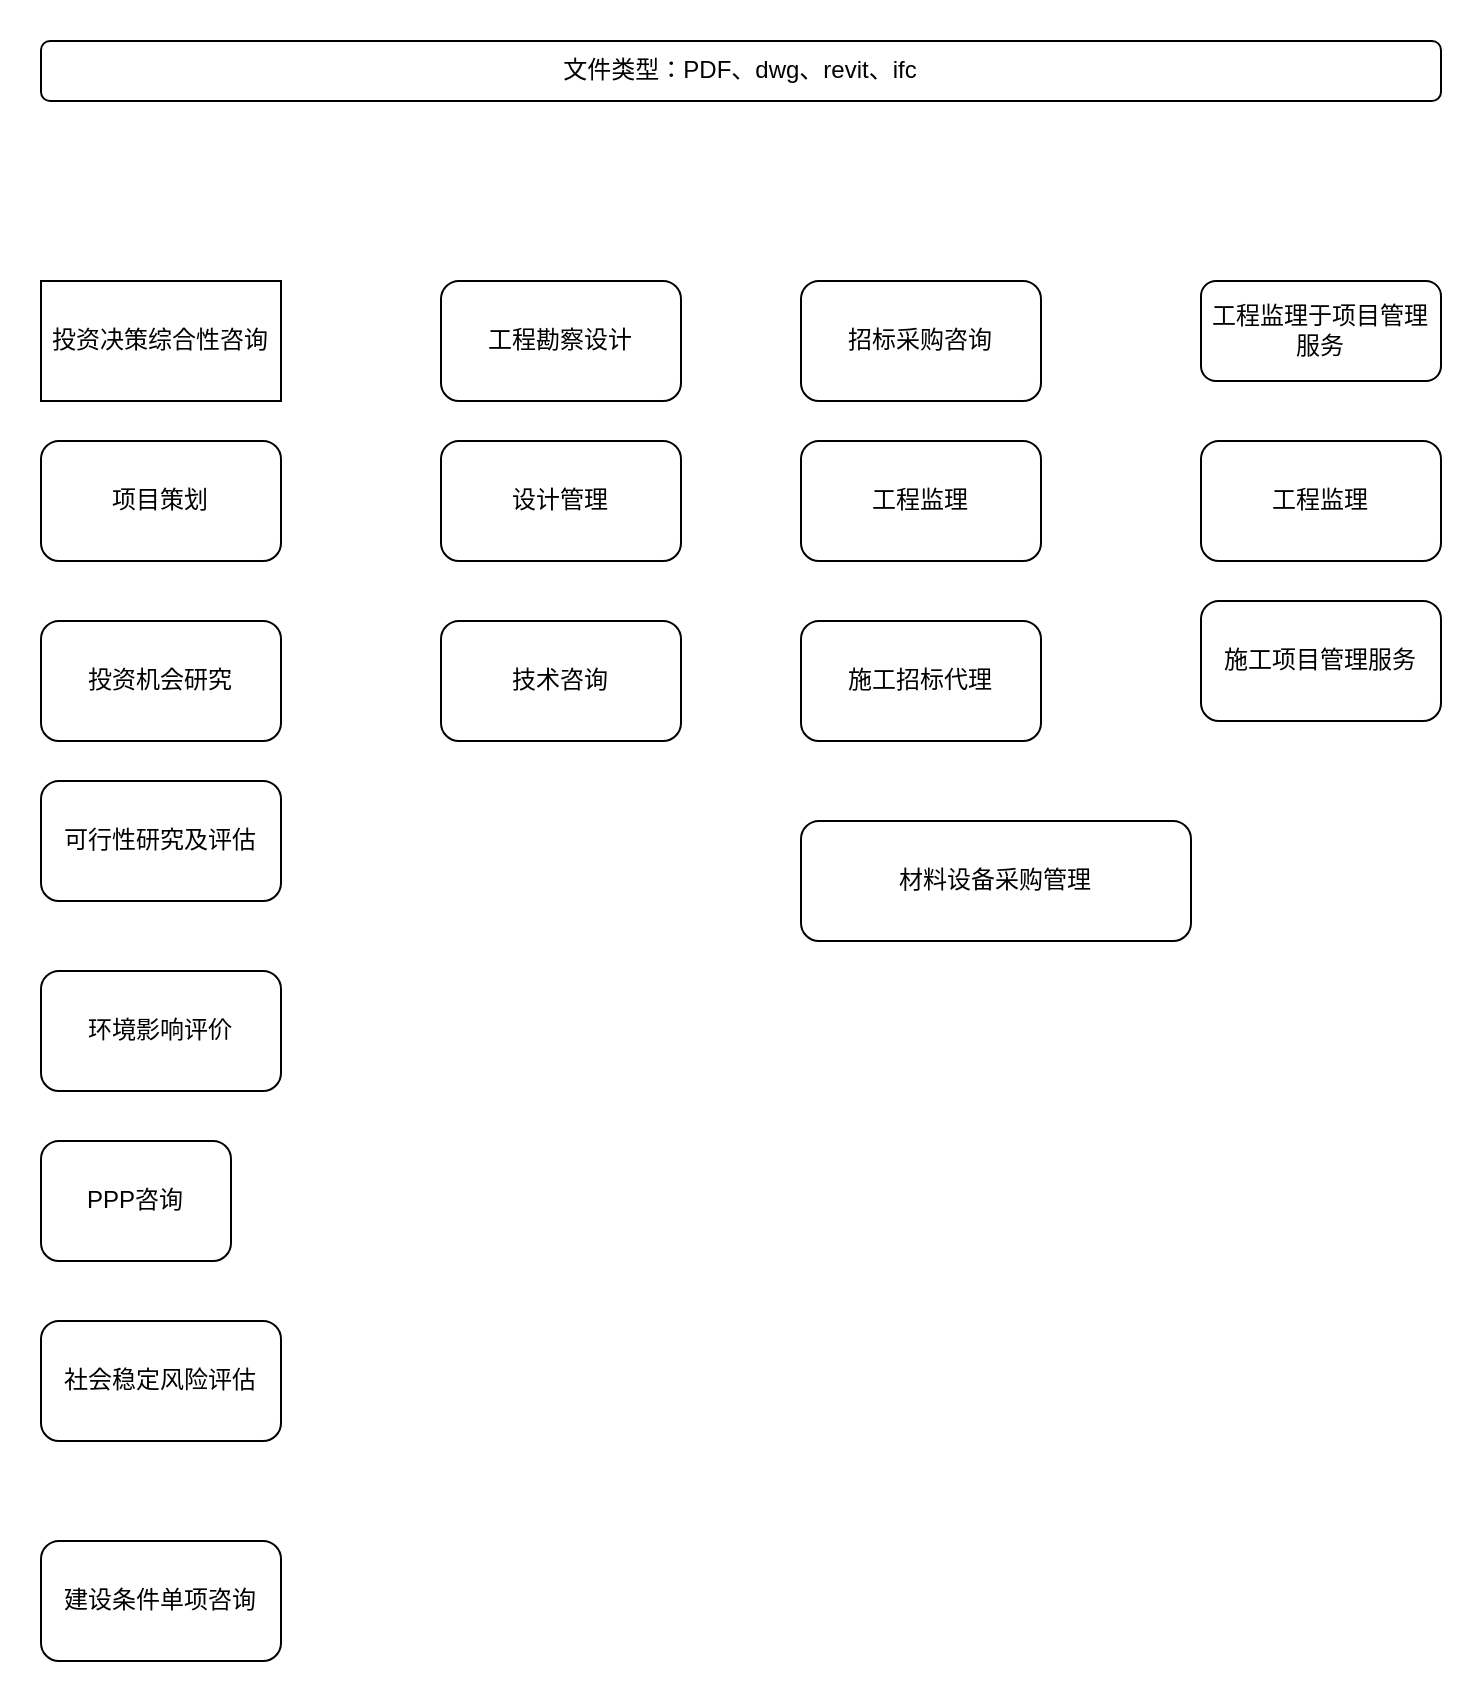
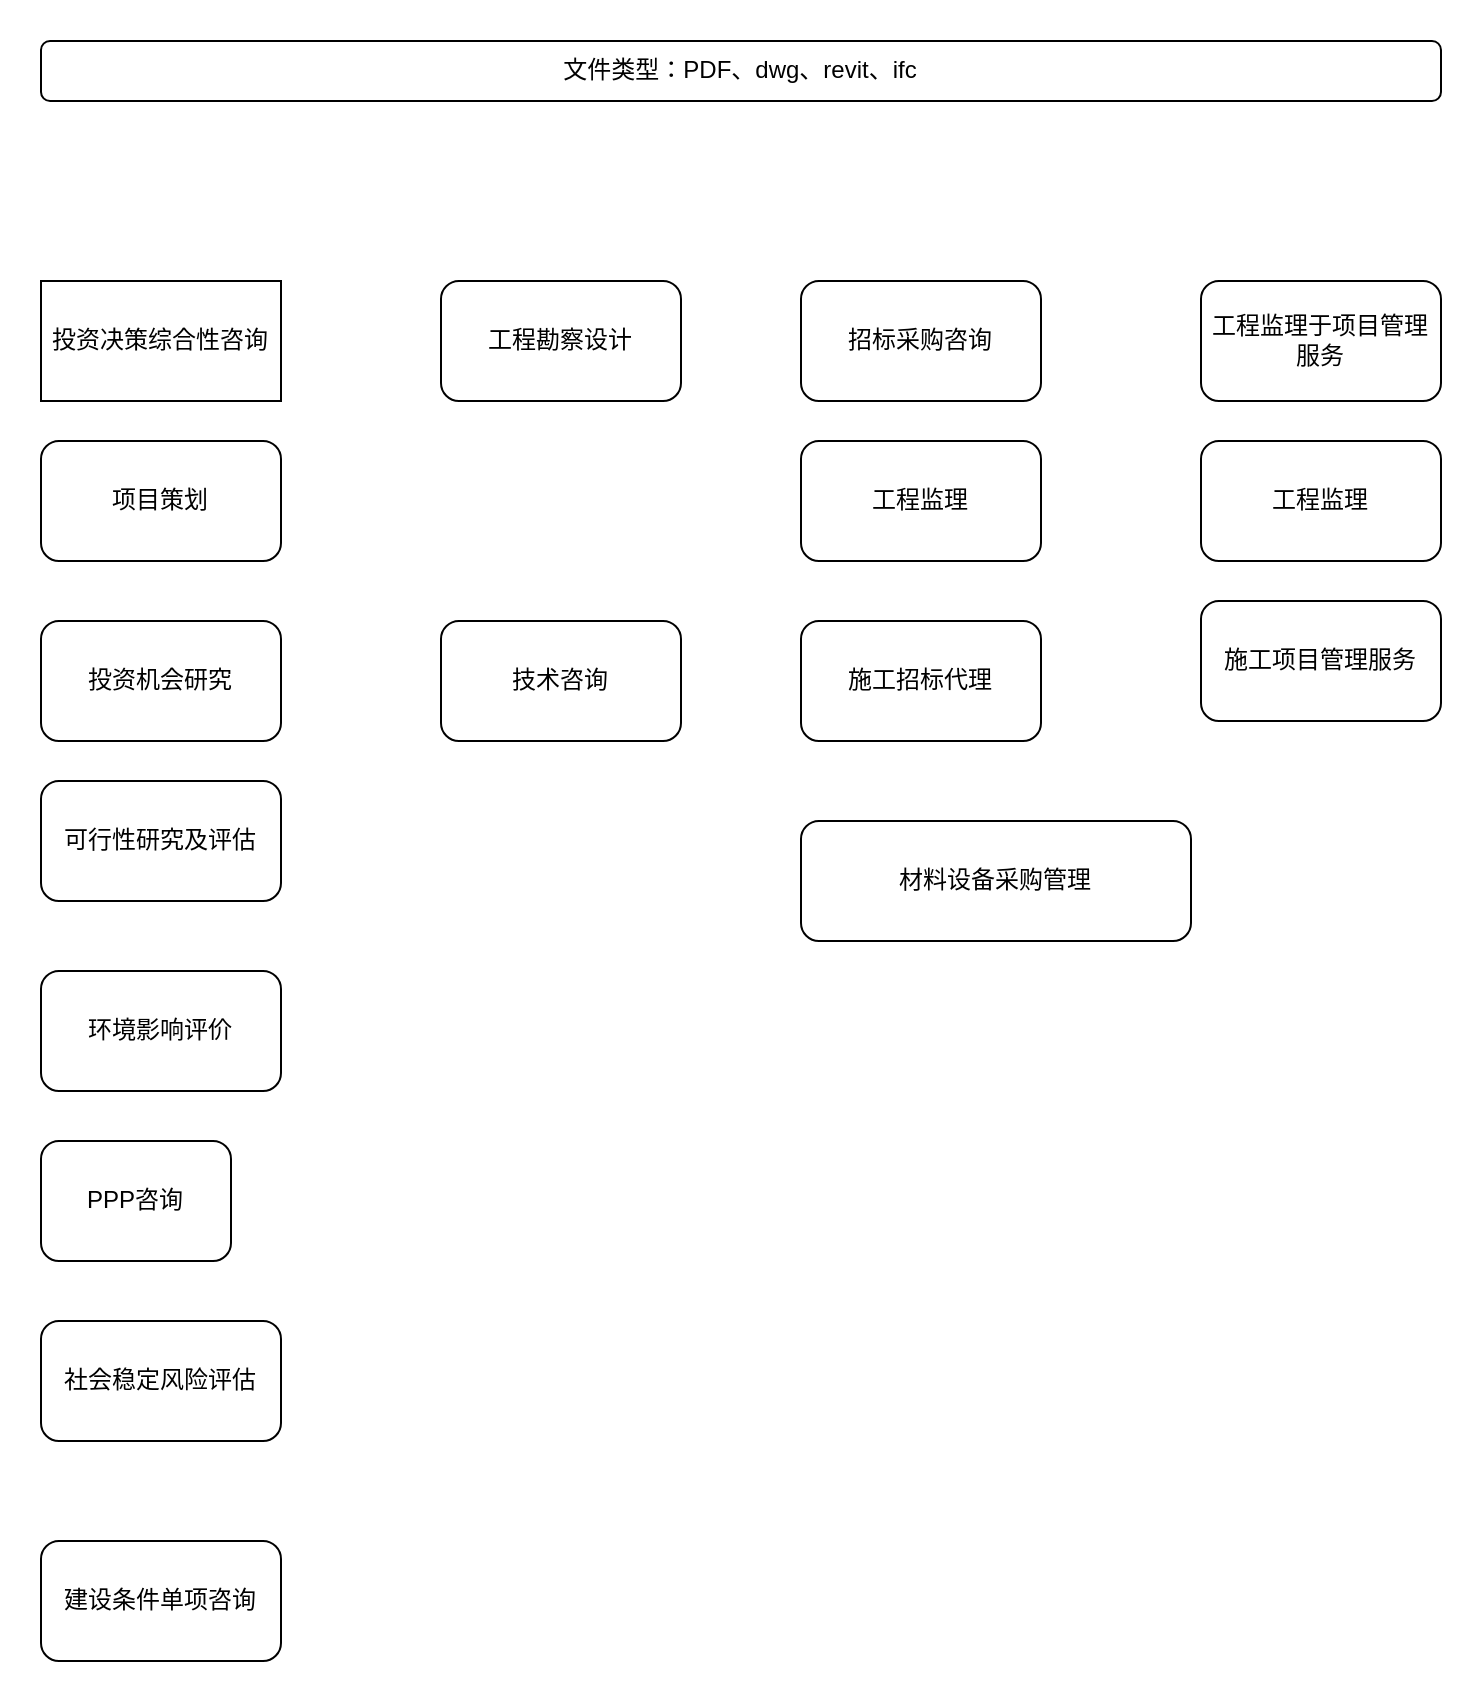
(1321, 331) -> (1321, 341)
(561, 501) -> none
